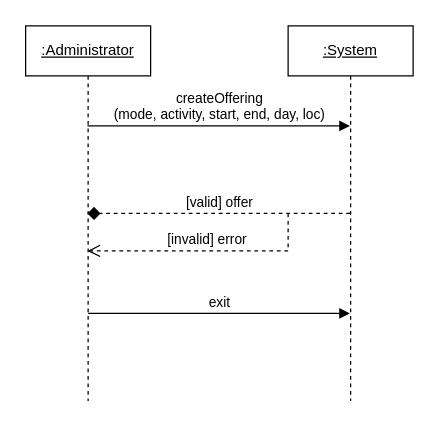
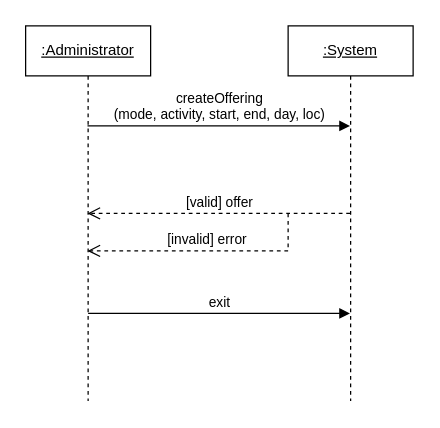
(101, 213) -> (96, 213)
